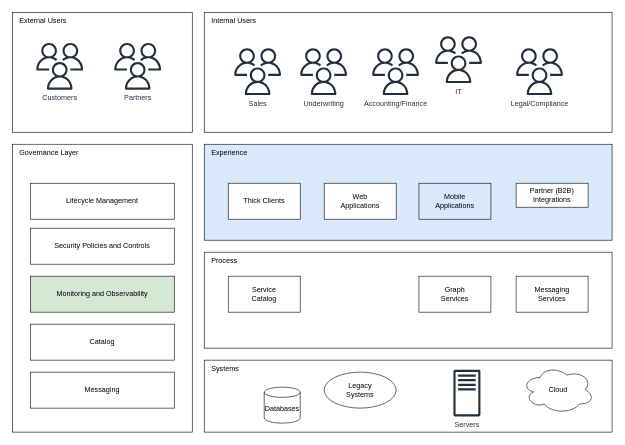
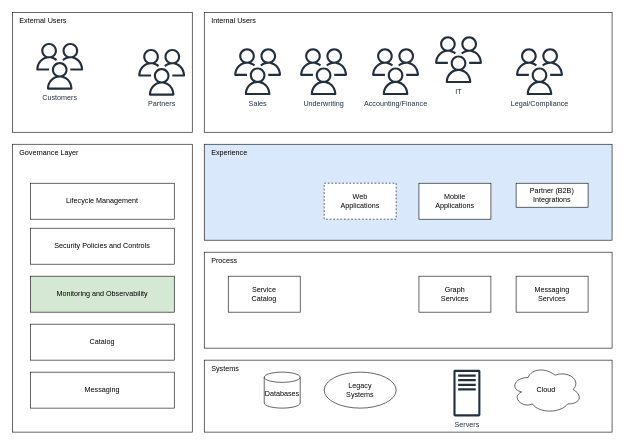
(138, 66) -> (162, 72)
(264, 201) -> none
(360, 201) -> (360, 201)
(455, 201) -> (455, 201)
(558, 390) -> (546, 390)
(282, 405) -> (282, 390)
